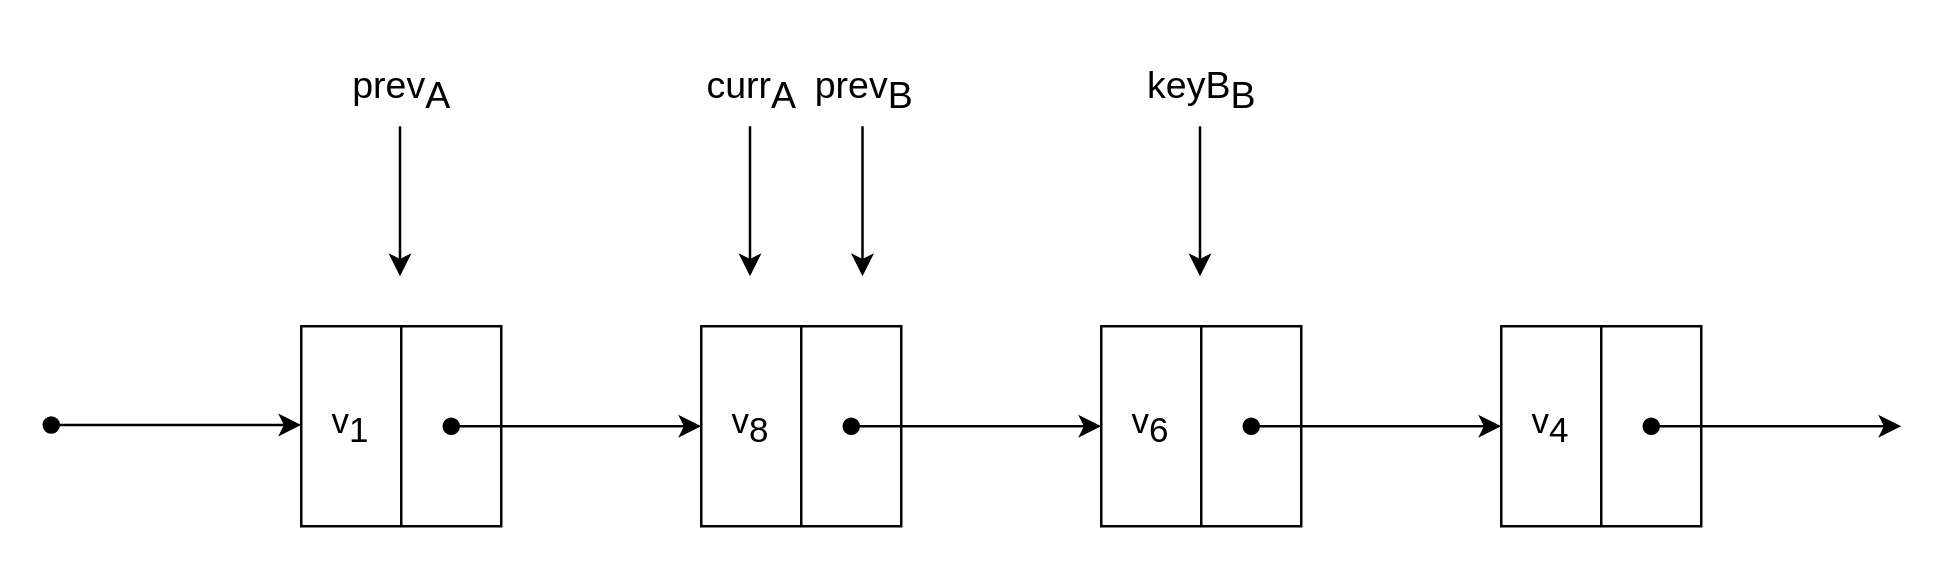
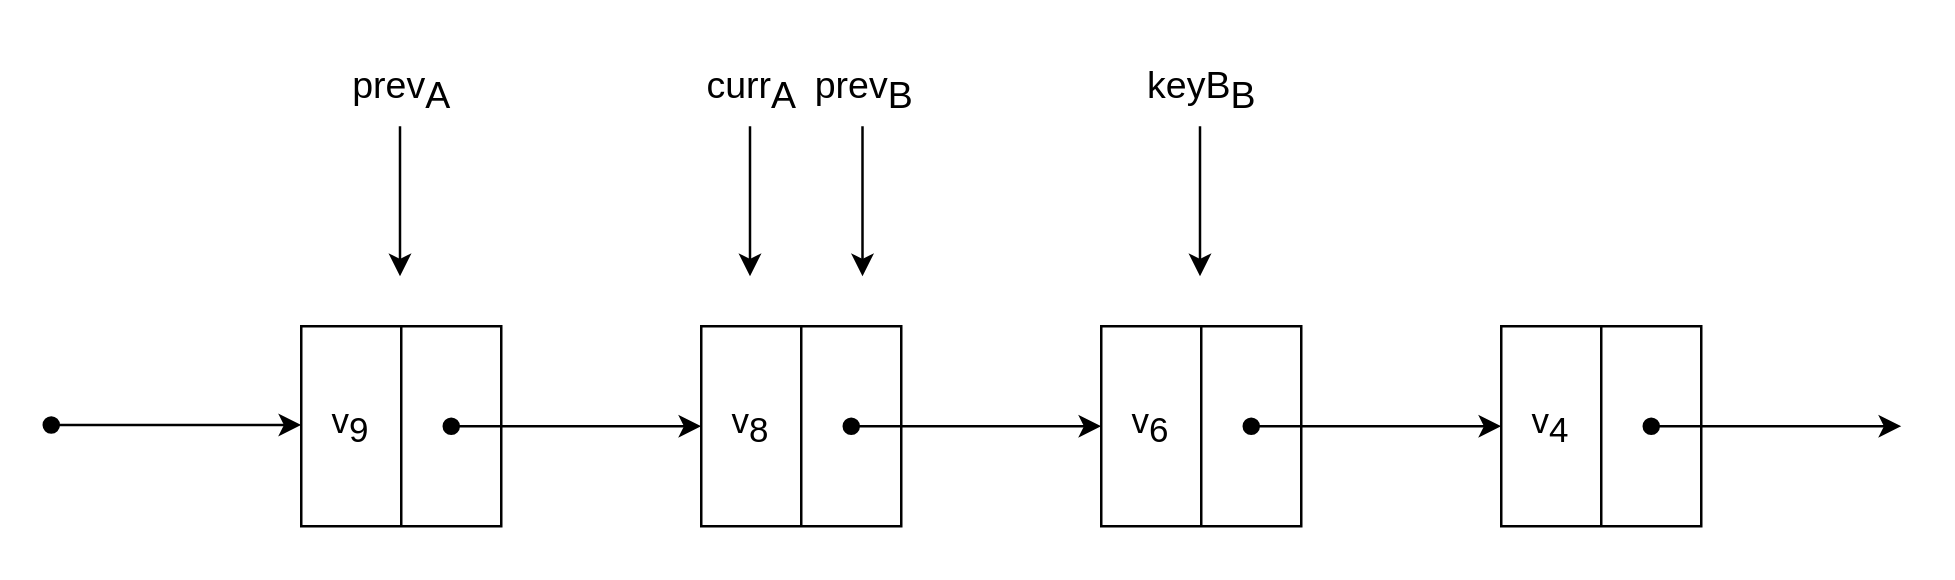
(351, 426) -> (351, 426)
